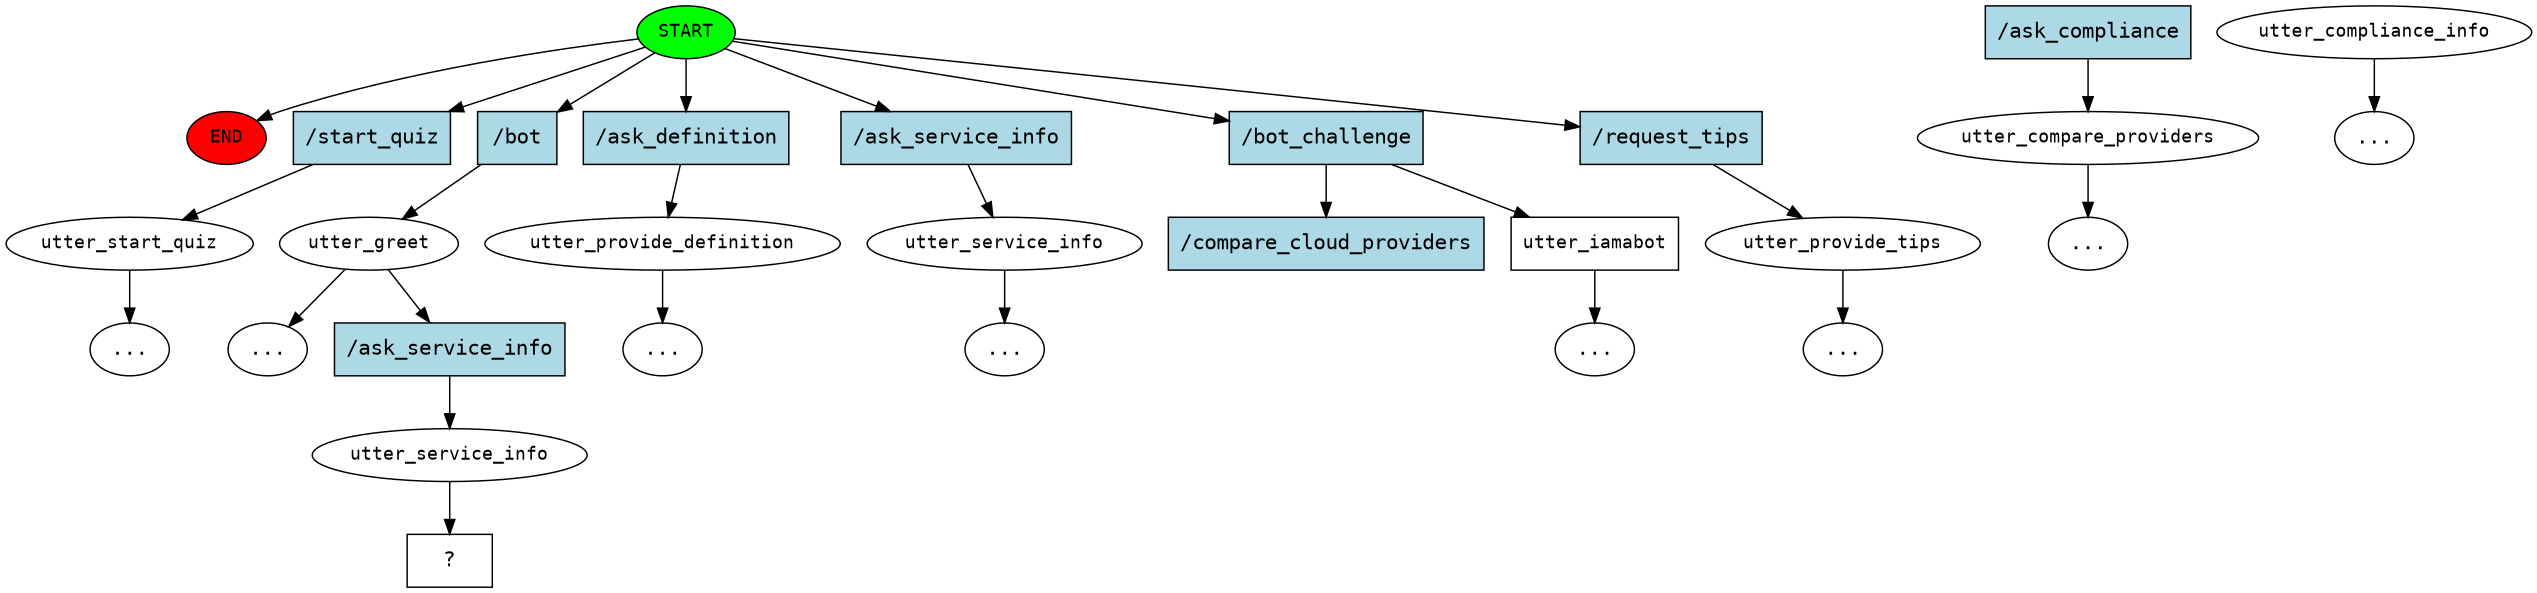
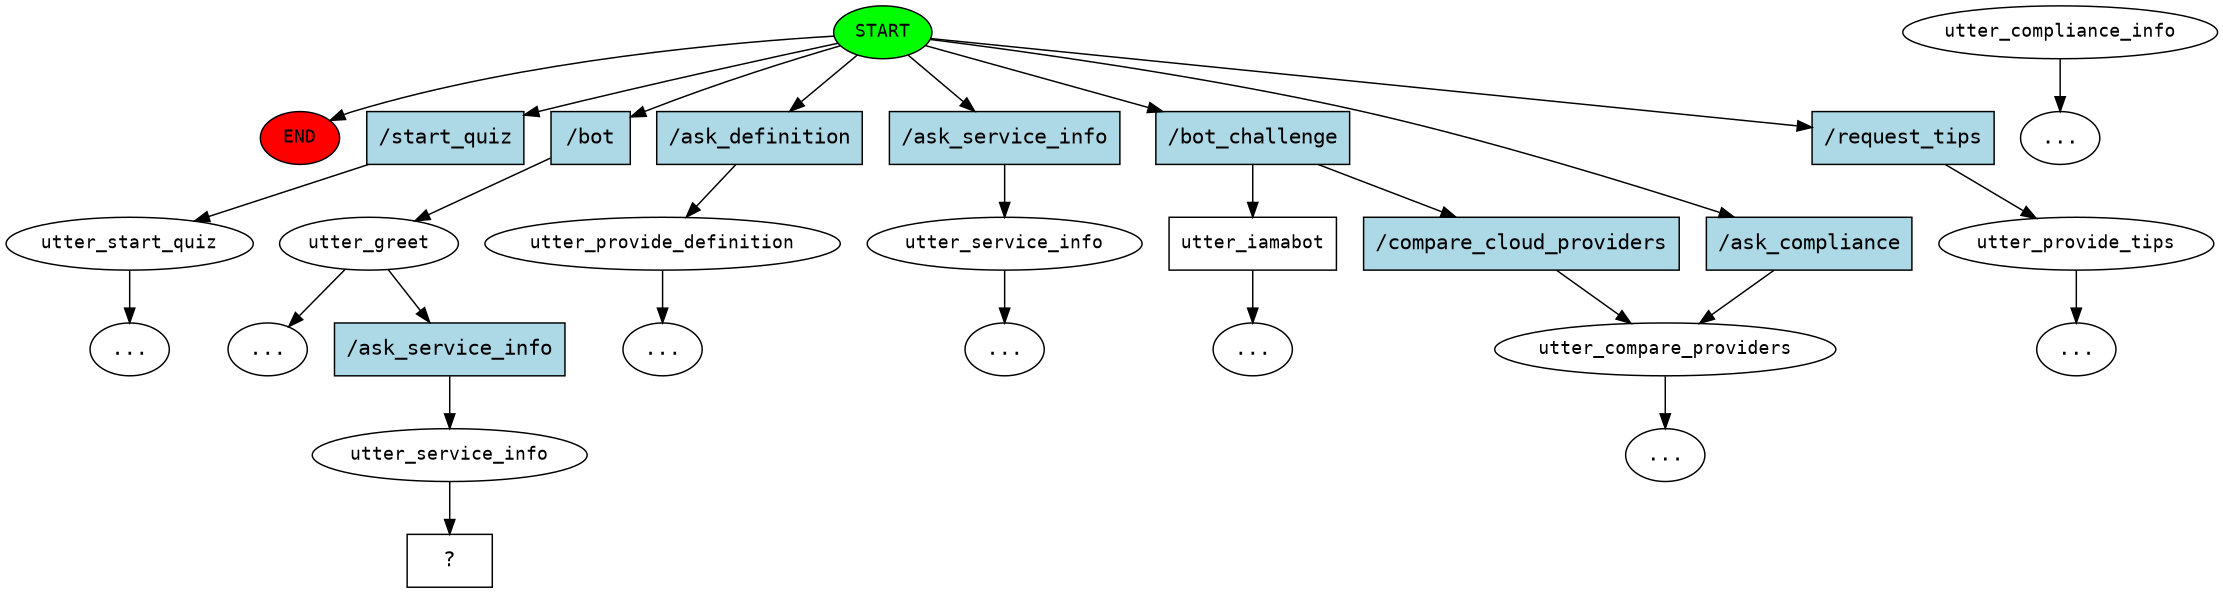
none -> (1330, 104)
none -> (1588, 293)
